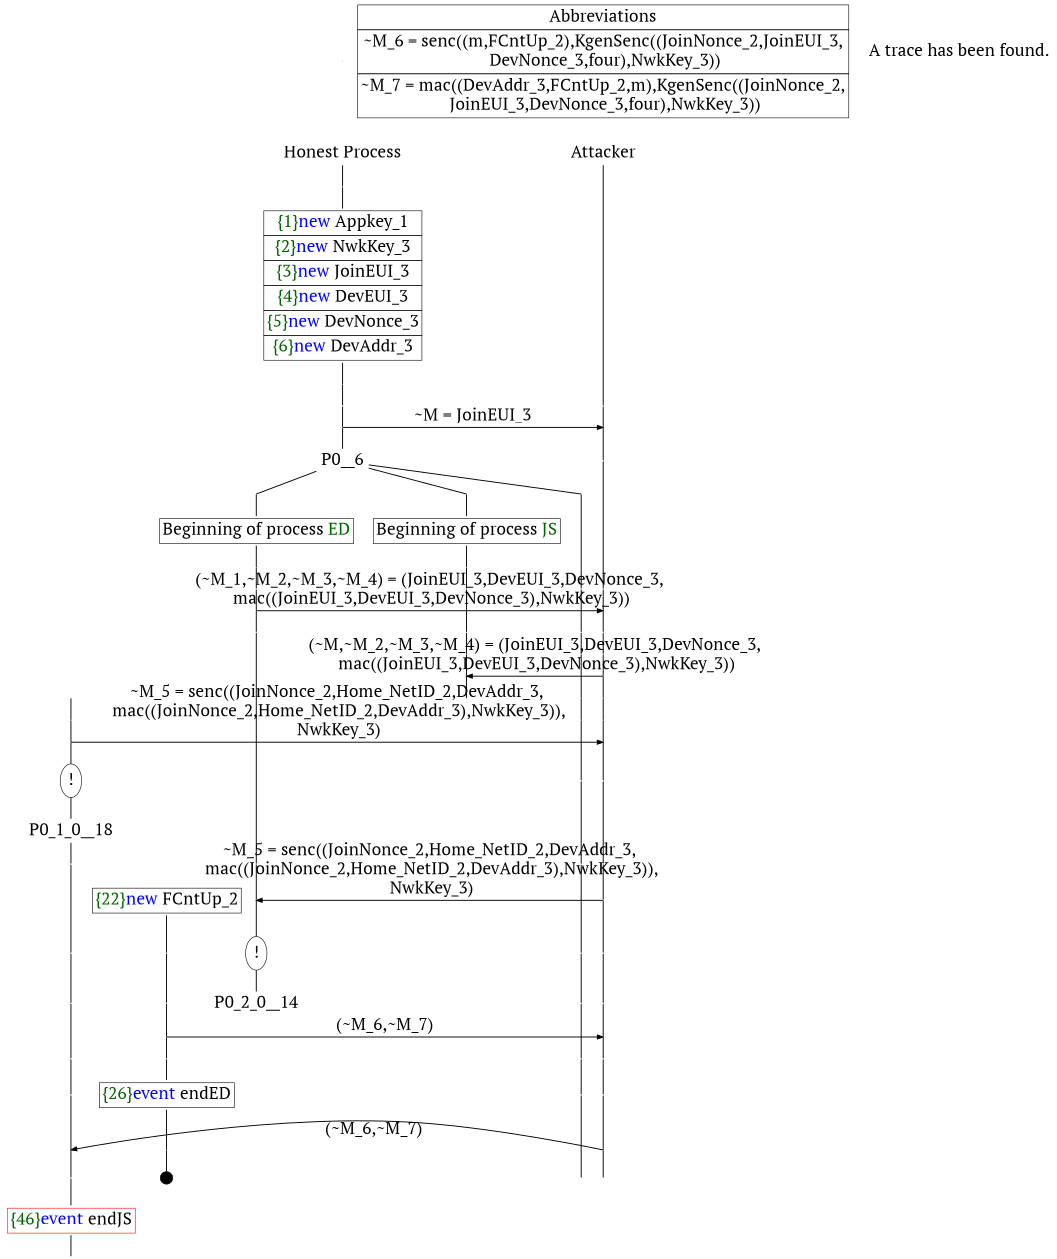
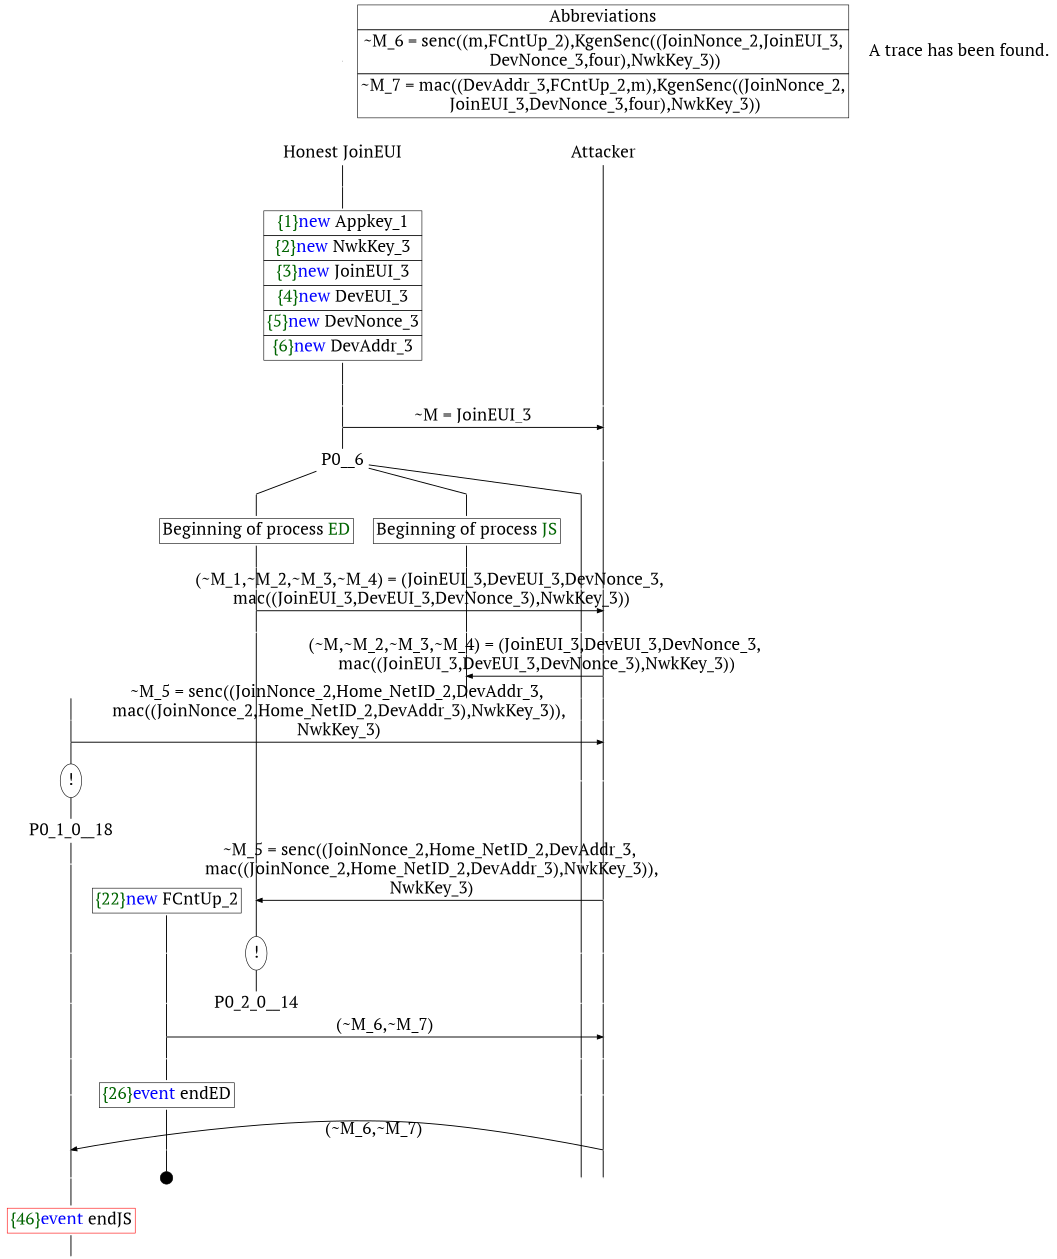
(343, 153) -> (343, 153)
